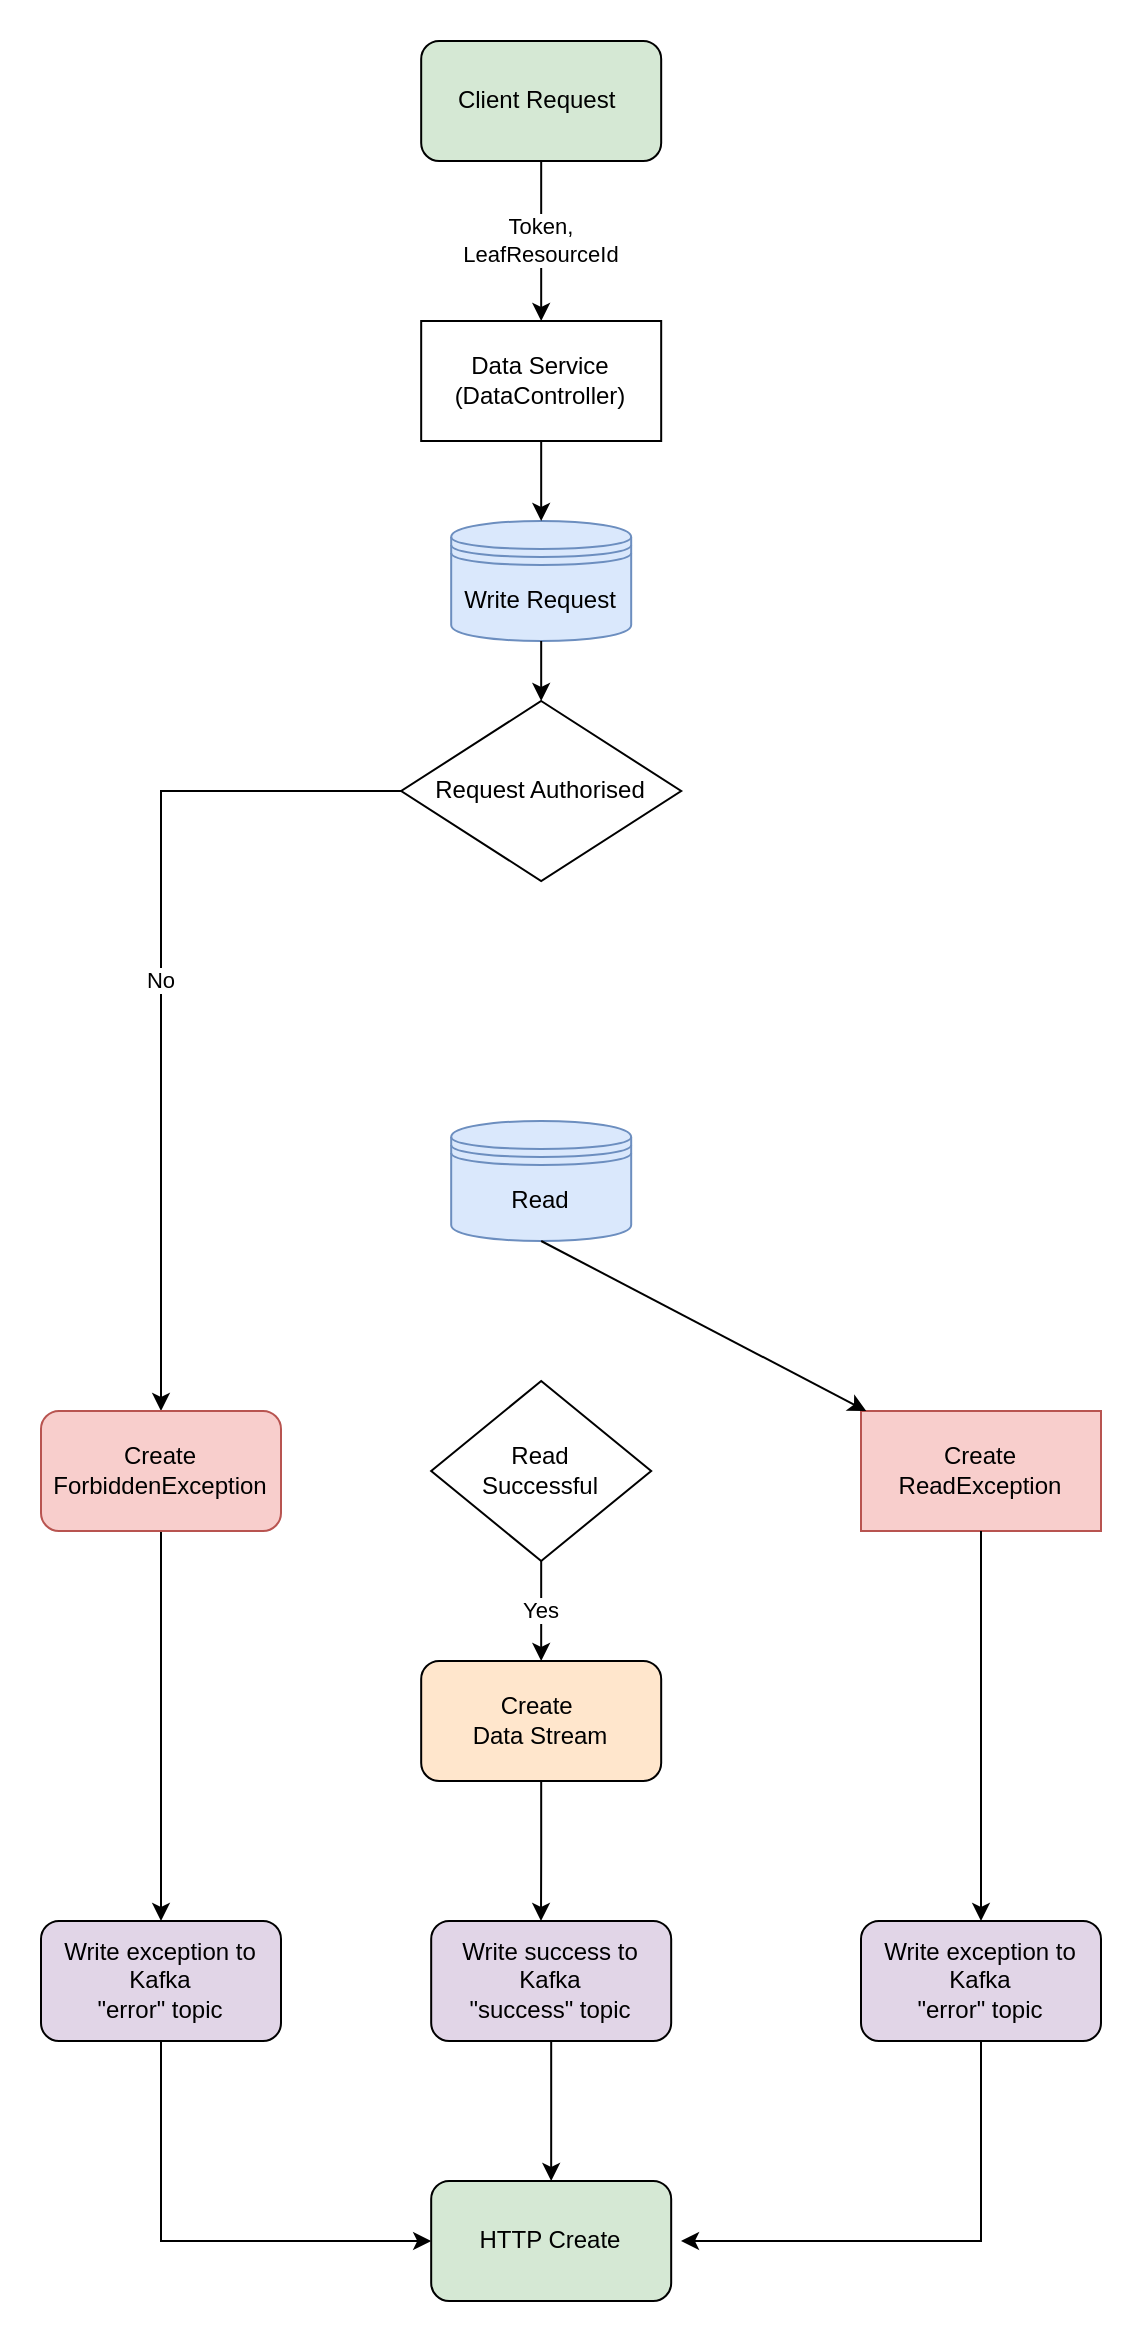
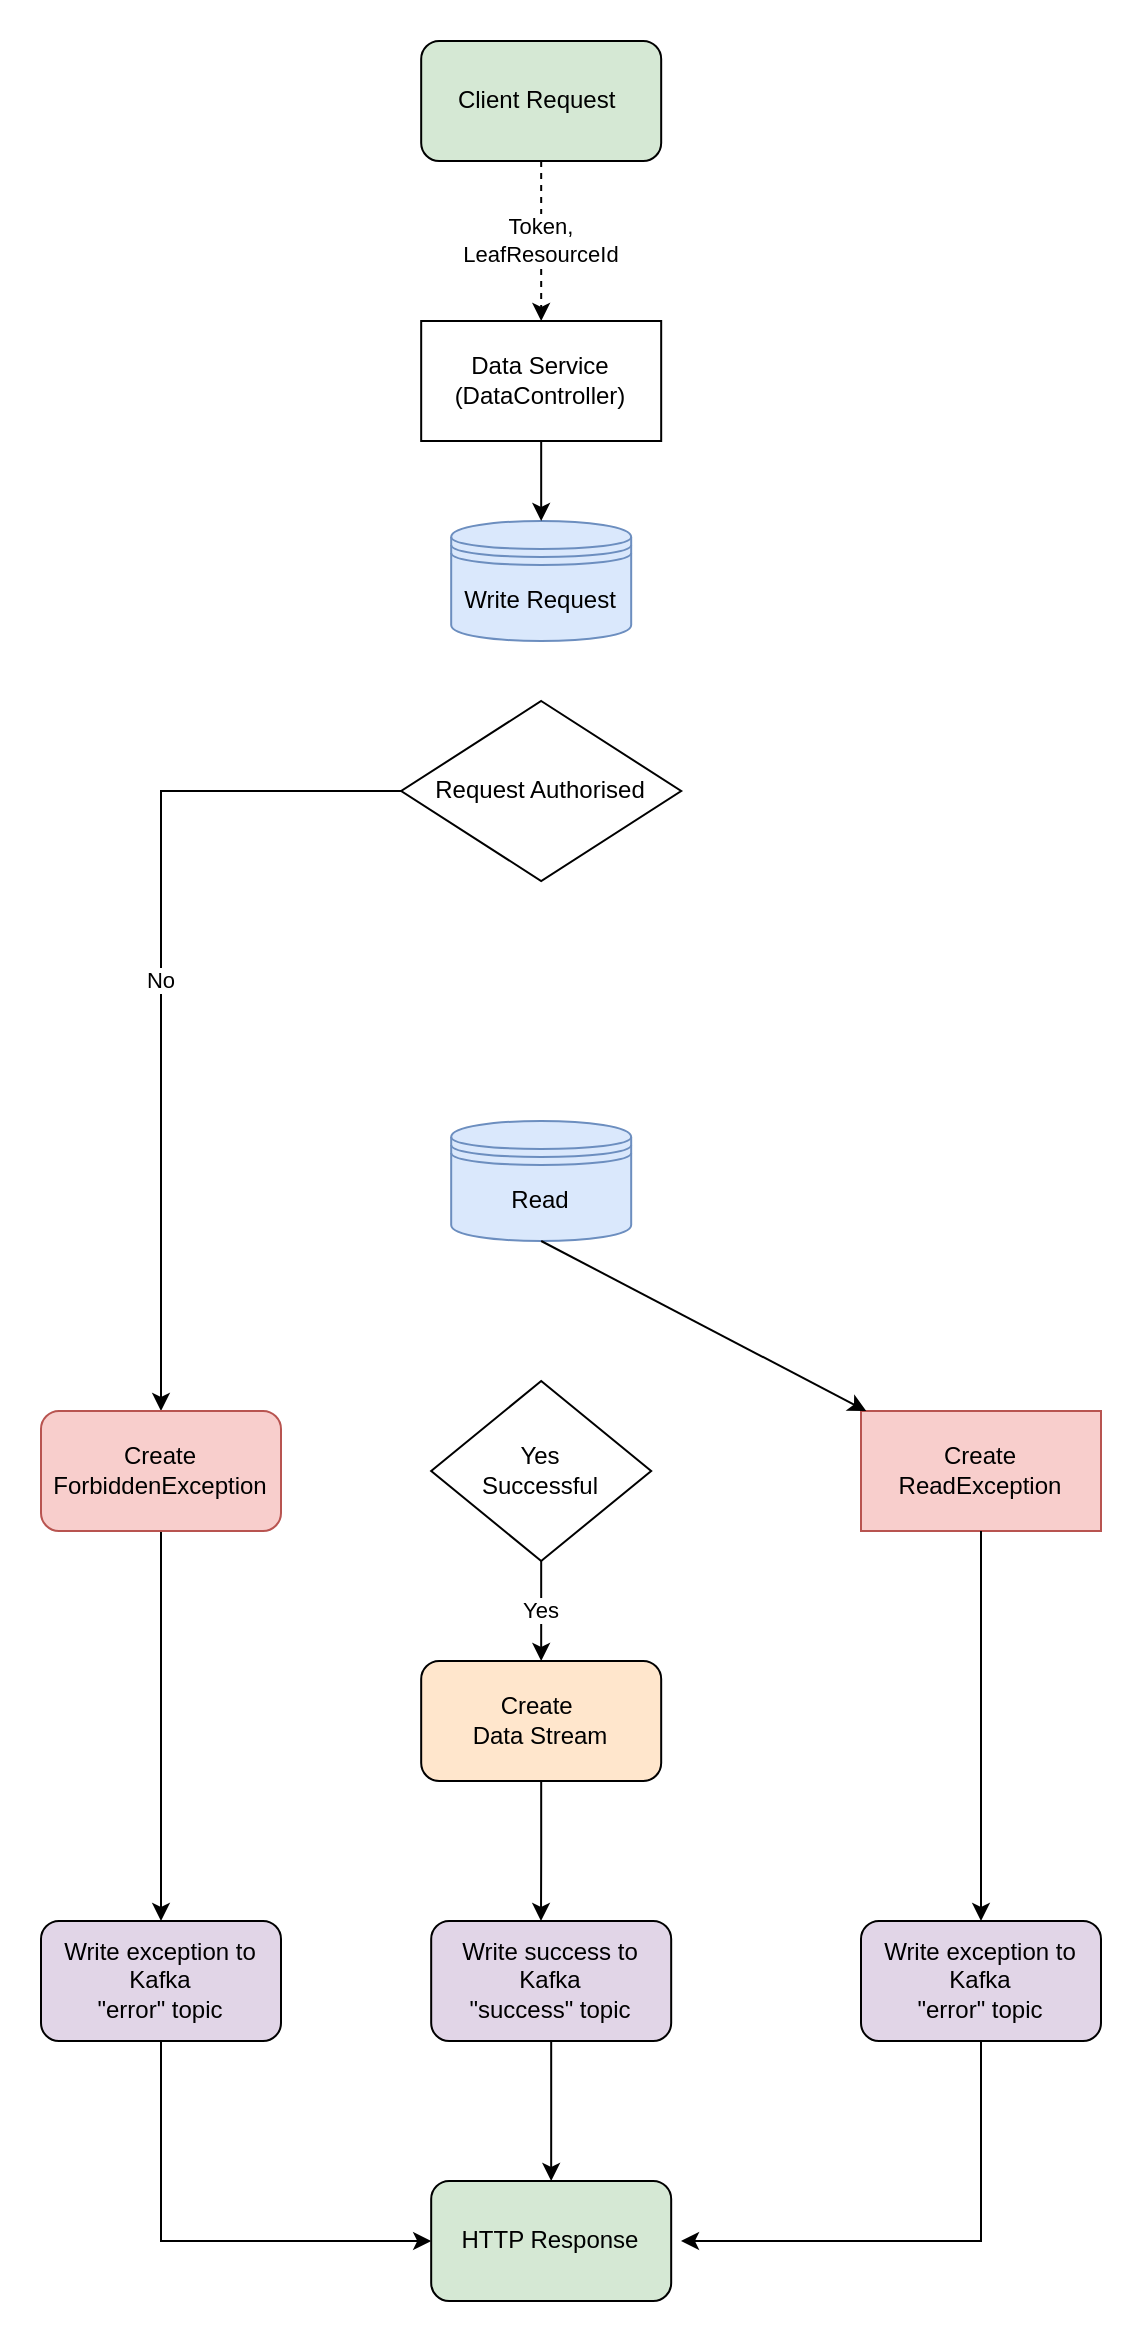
(541, 186) -> (541, 186)
(541, 664) -> none
(541, 1471) -> (541, 1471)
(551, 2241) -> (551, 2241)
